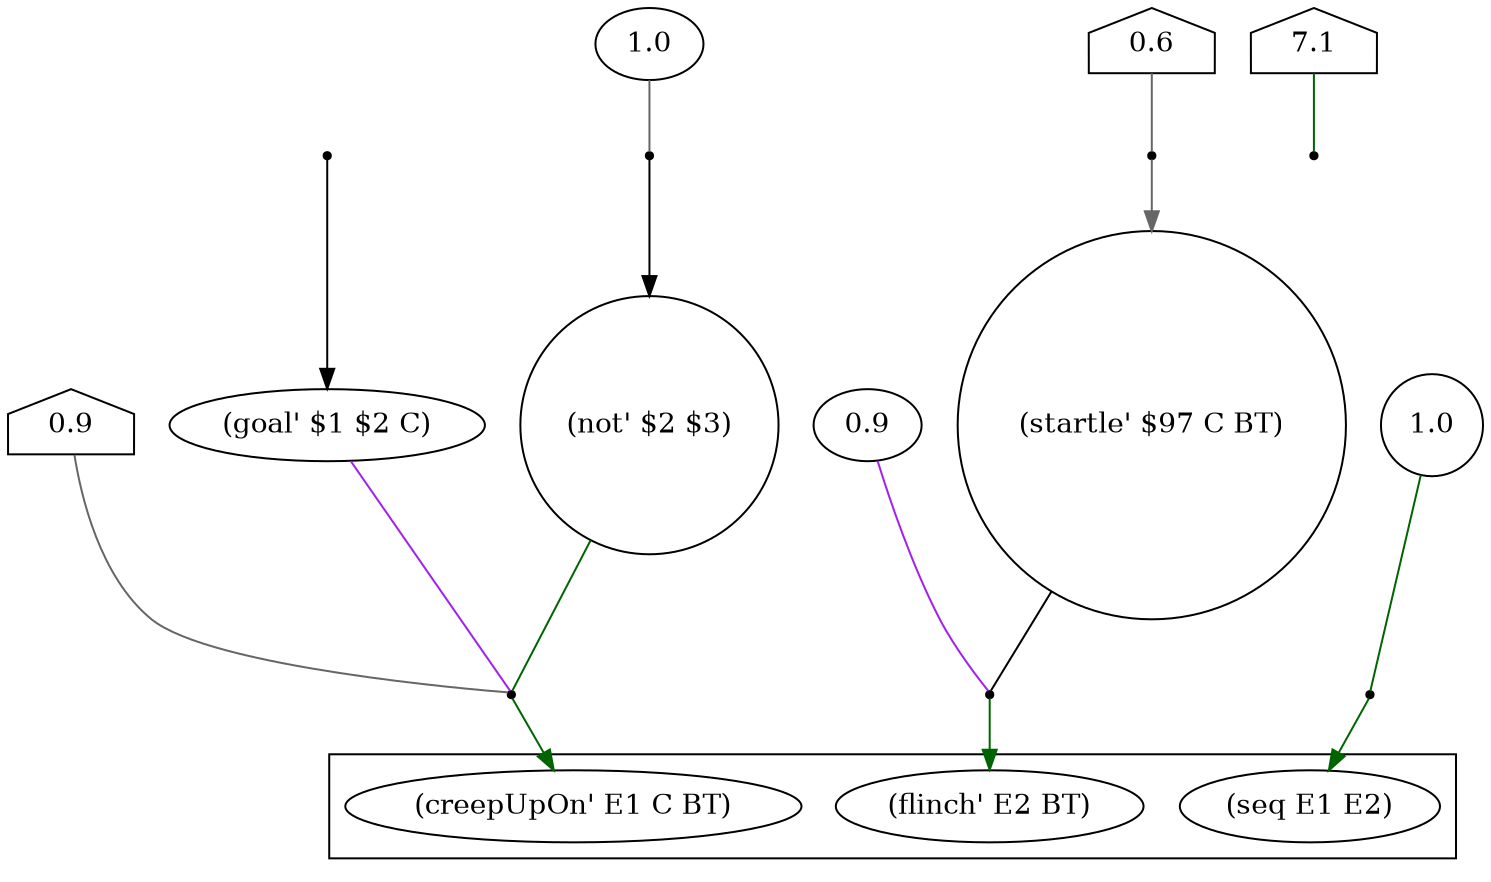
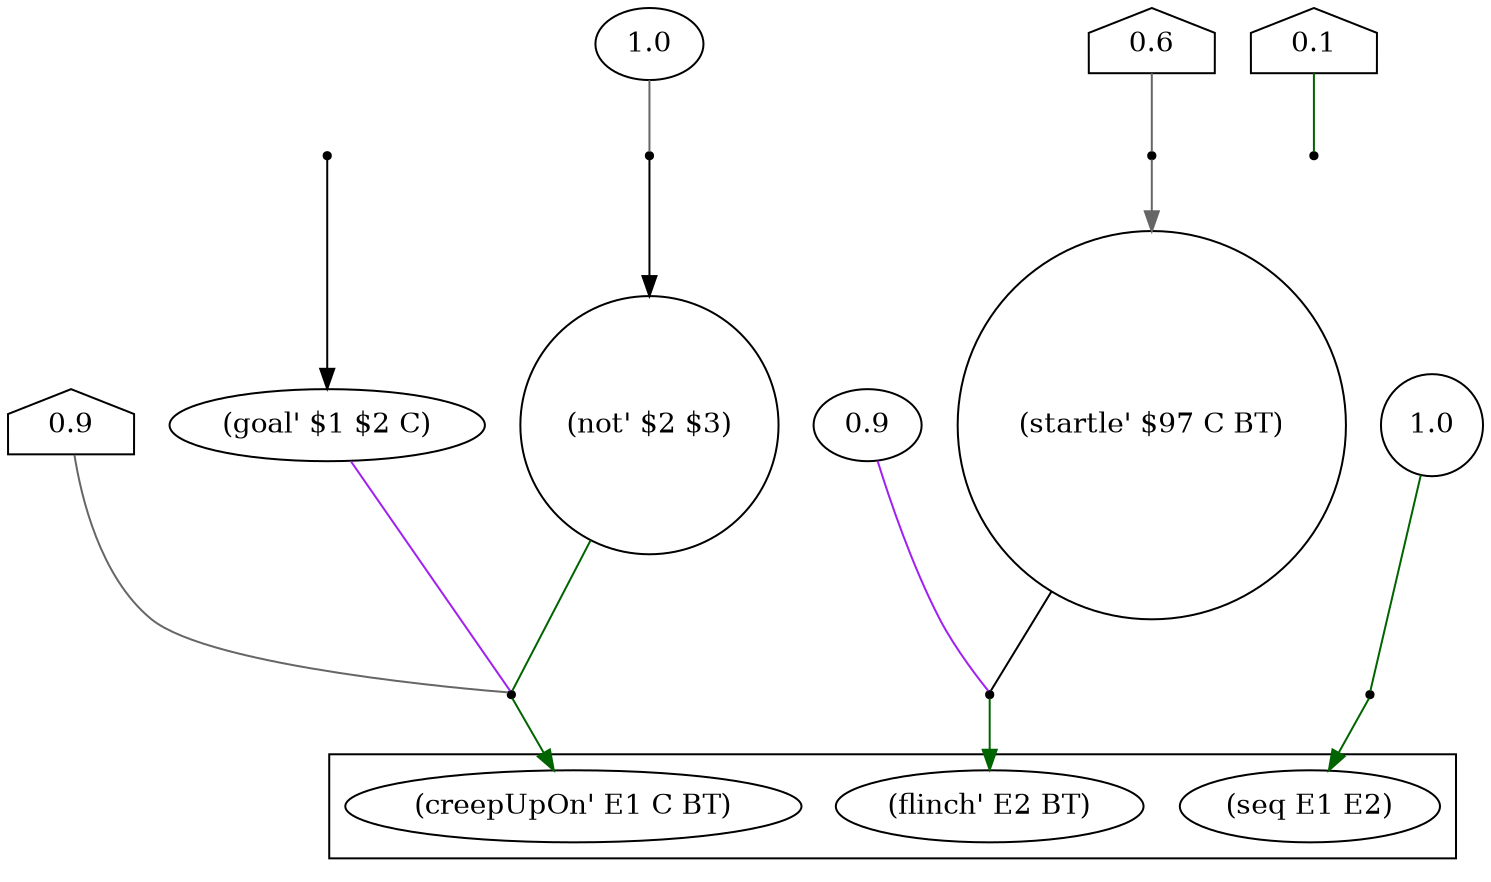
(1314, 44) -> (1314, 44)
